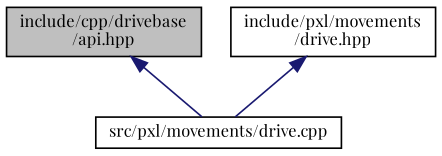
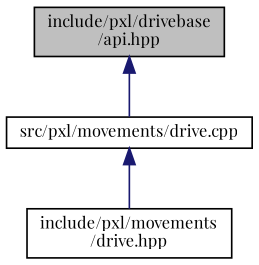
(104, 32) -> (129, 32)
(264, 92) -> (129, 187)
